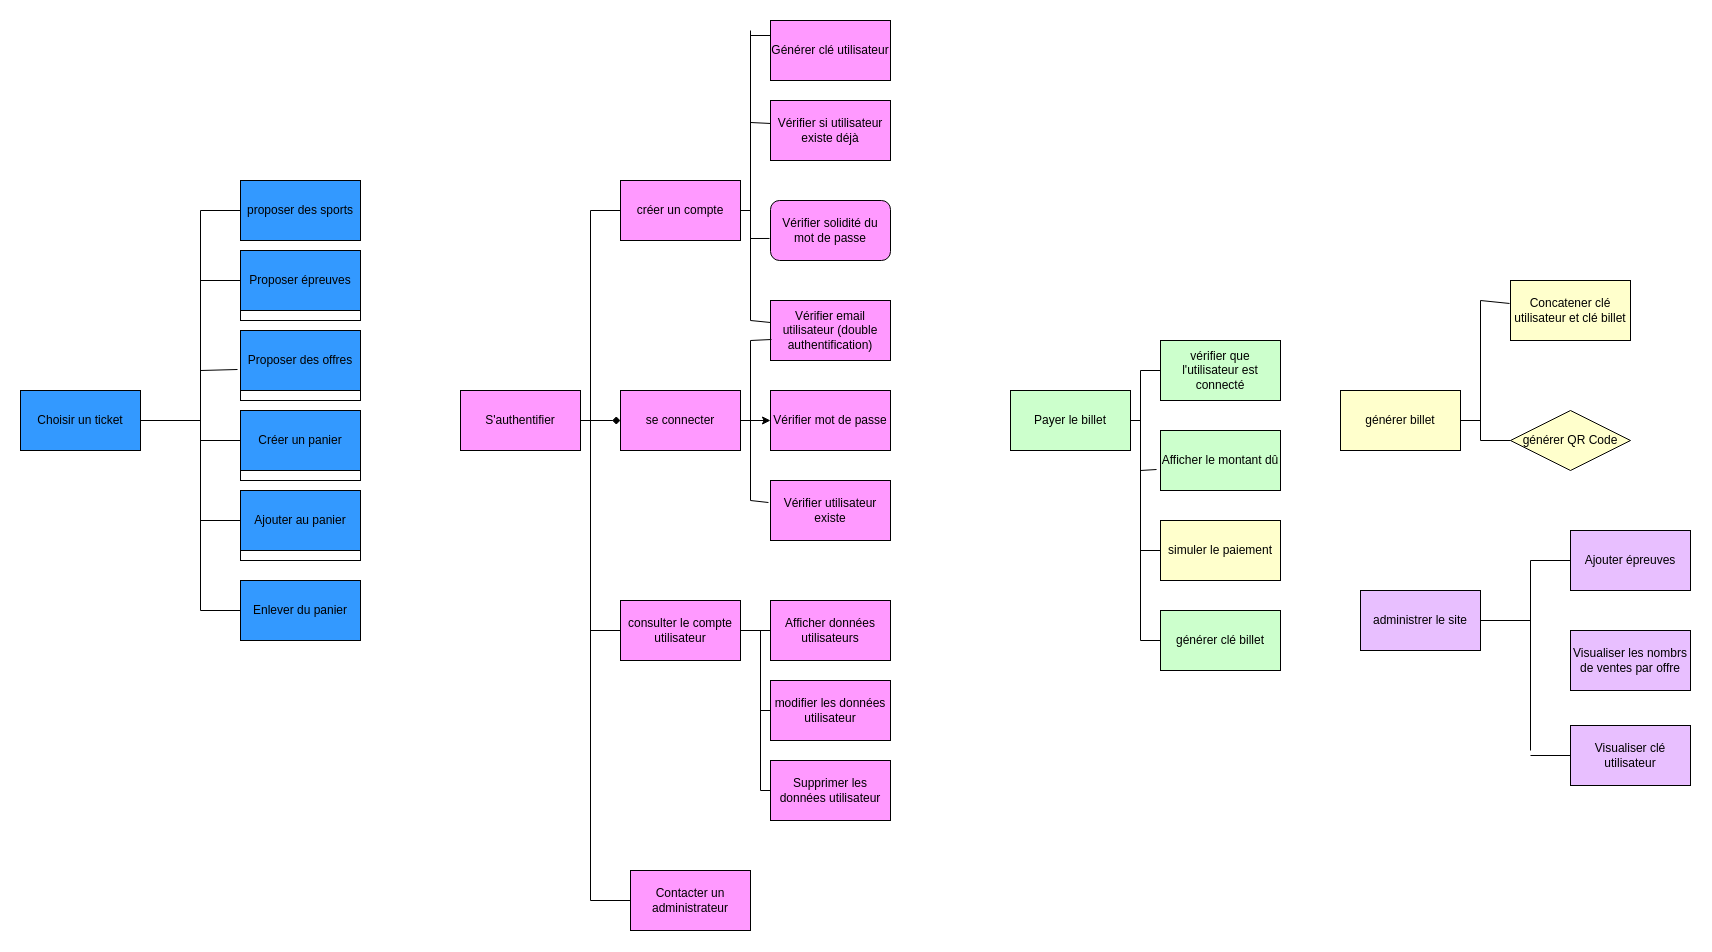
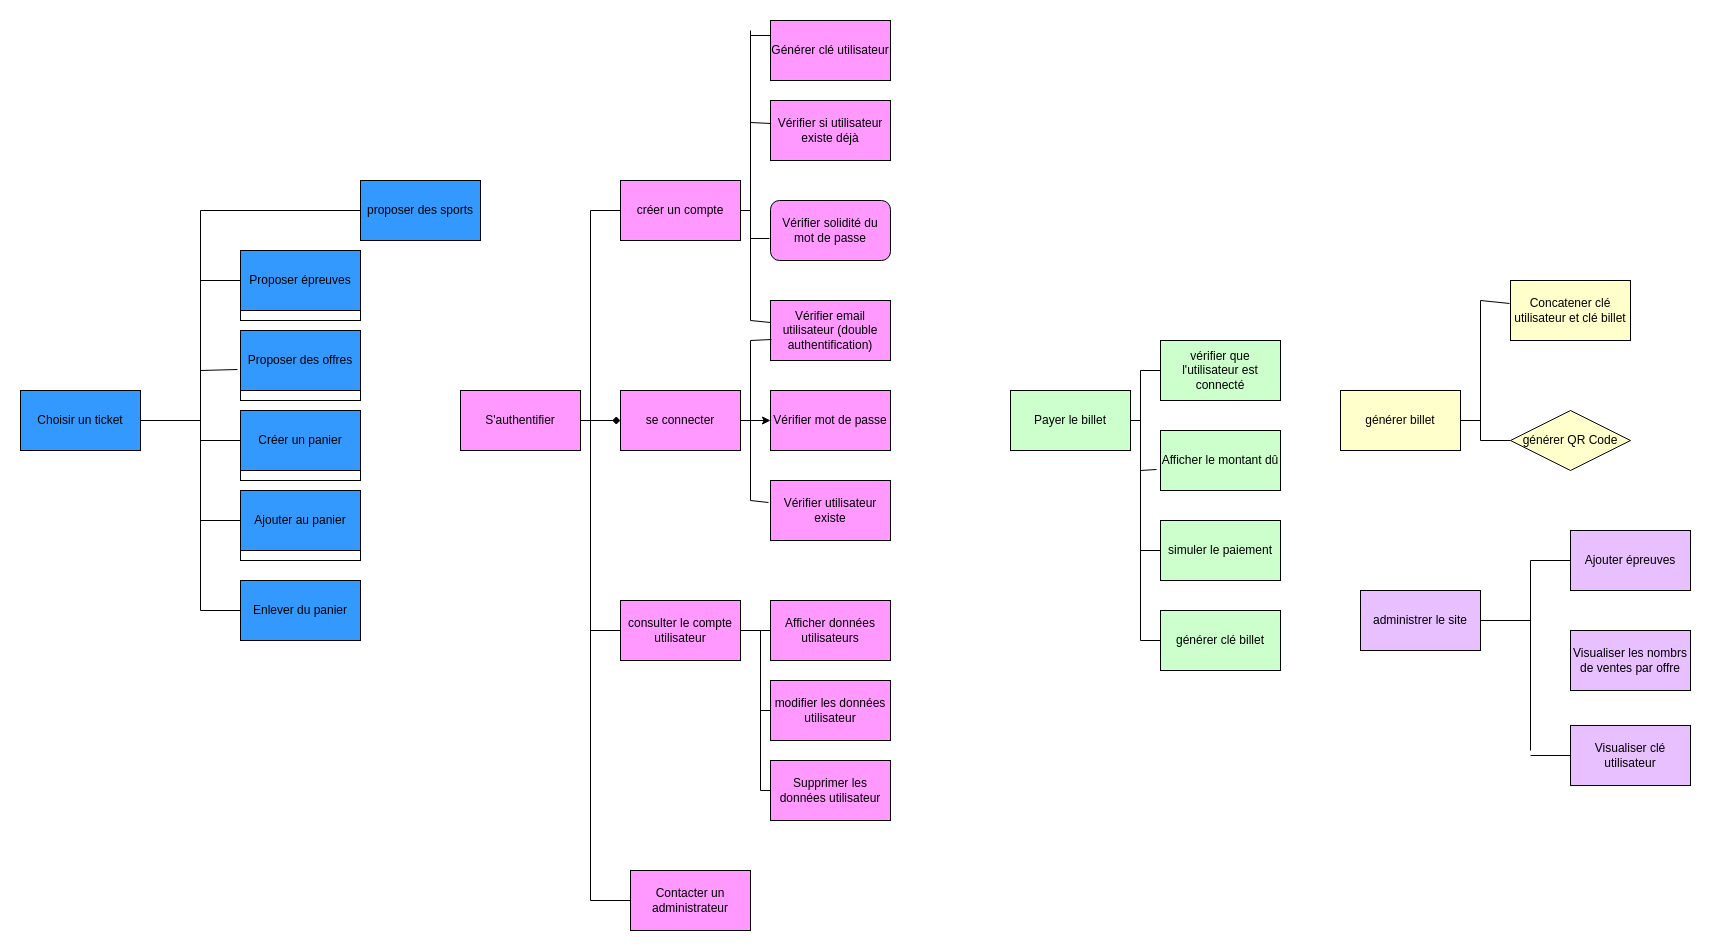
(301, 211) -> (421, 211)
(1221, 551) -> (1221, 551)
